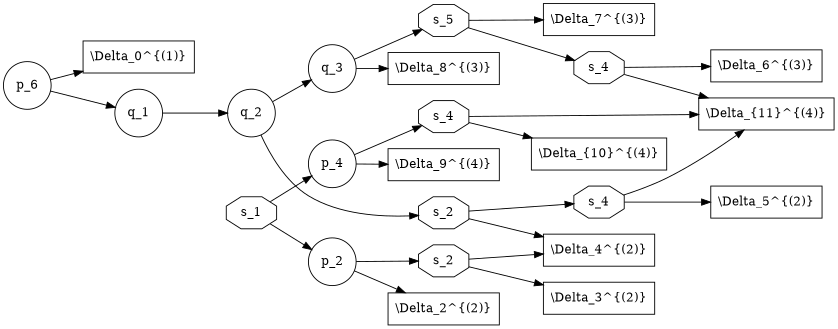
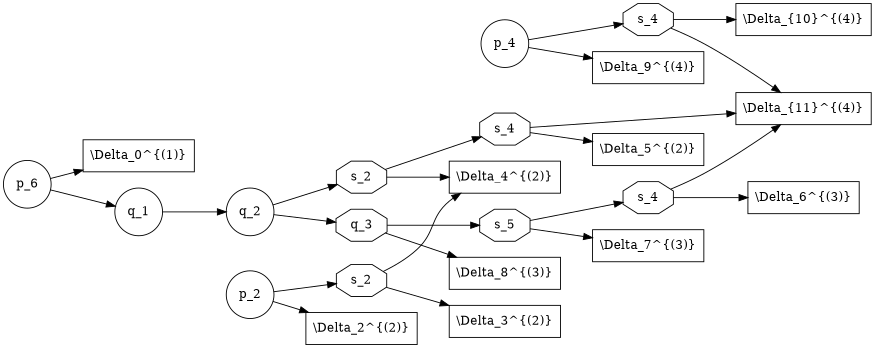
(332, 69) -> (362, 225)
(251, 213) -> none
